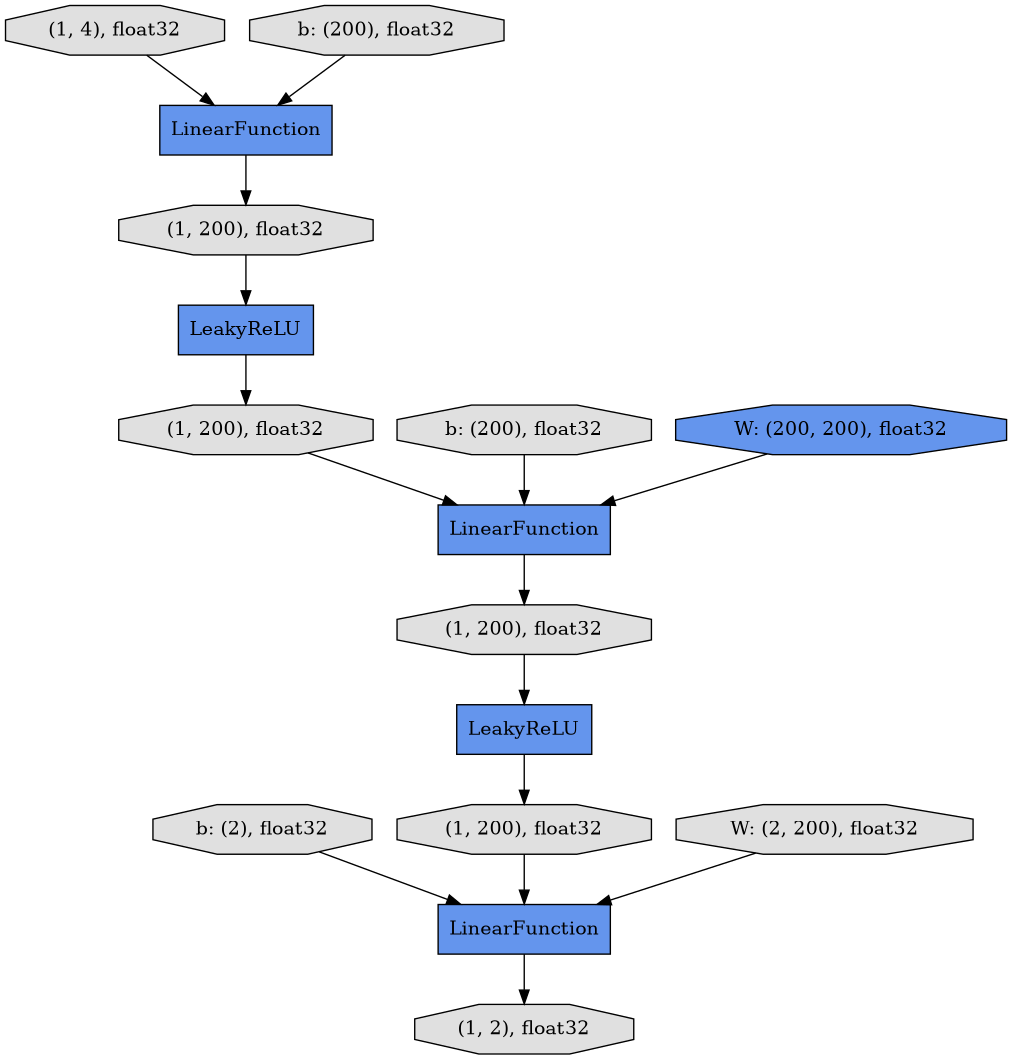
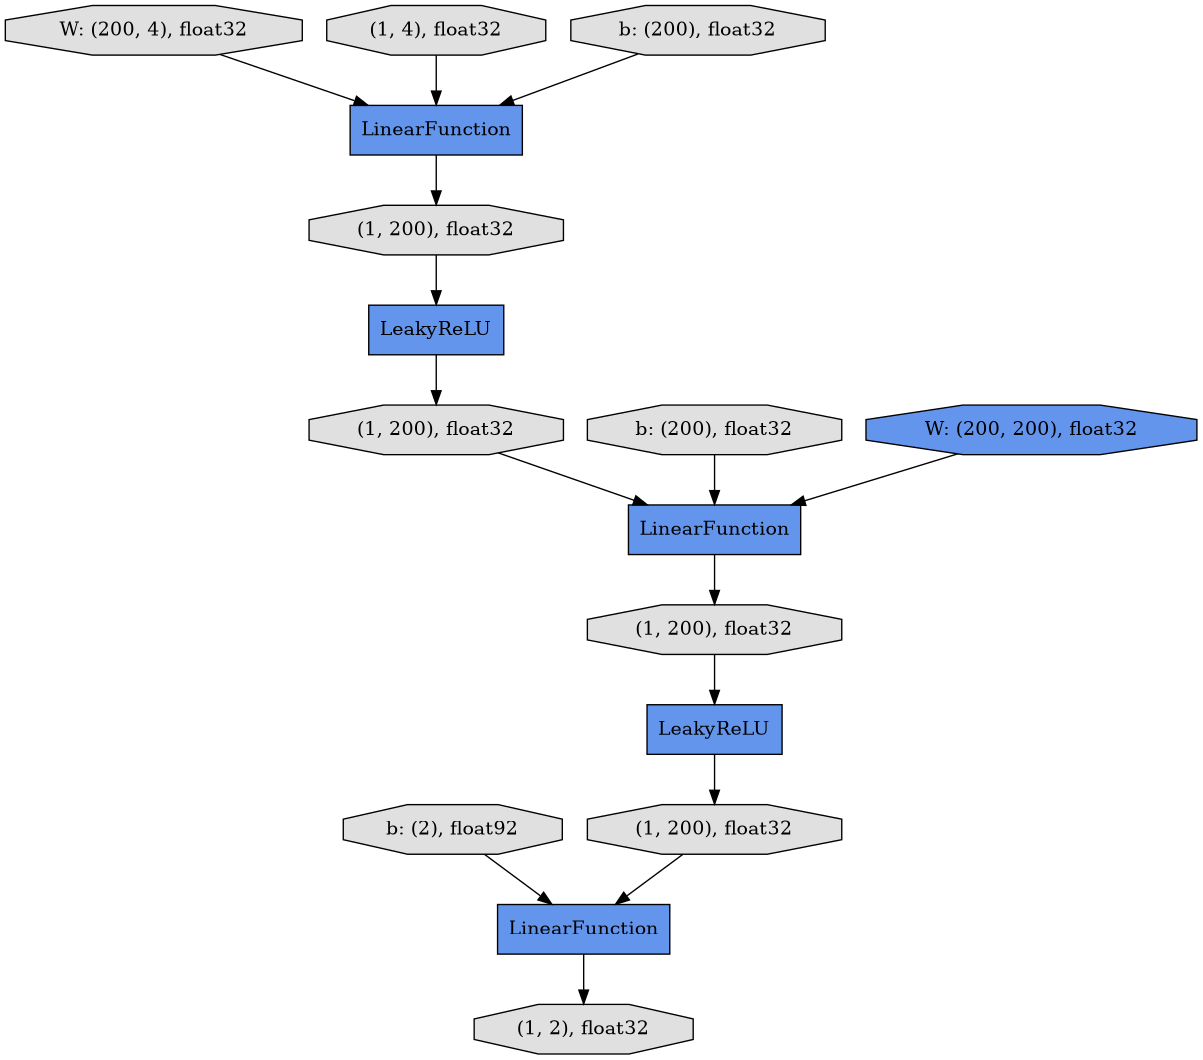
none -> (154, 30)
(262, 829) -> (453, 829)
(825, 829) -> none
